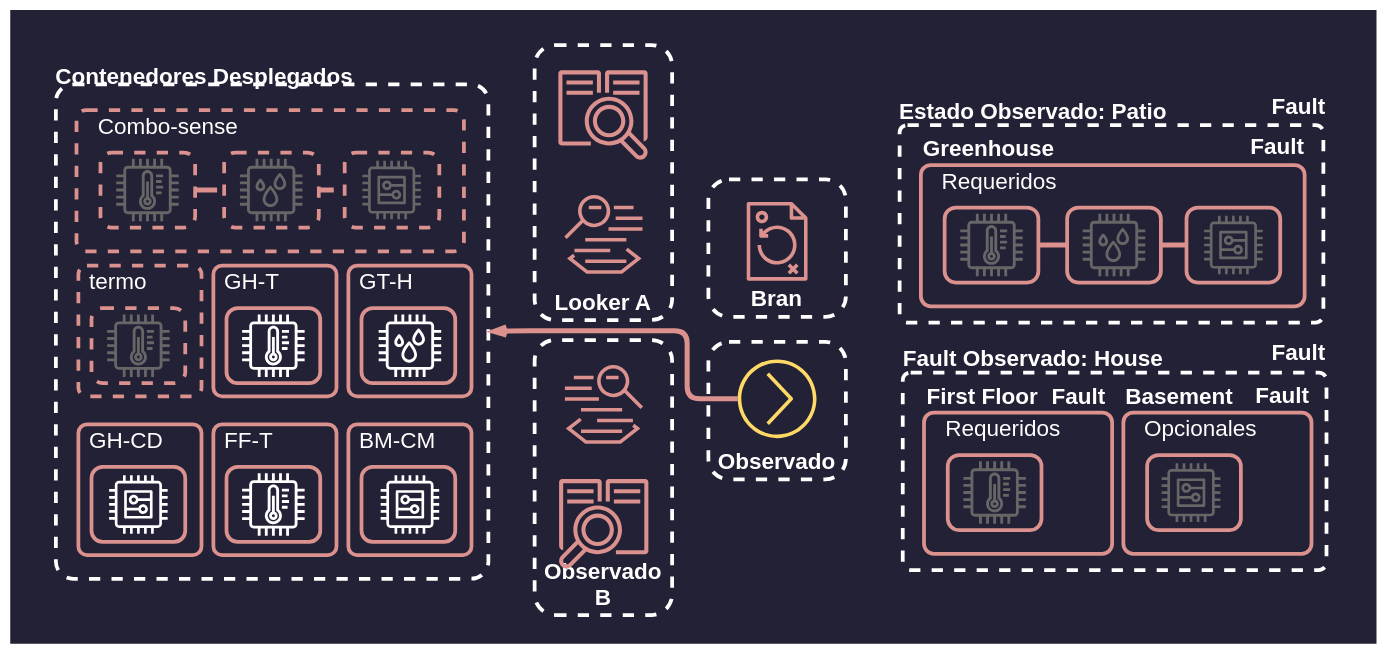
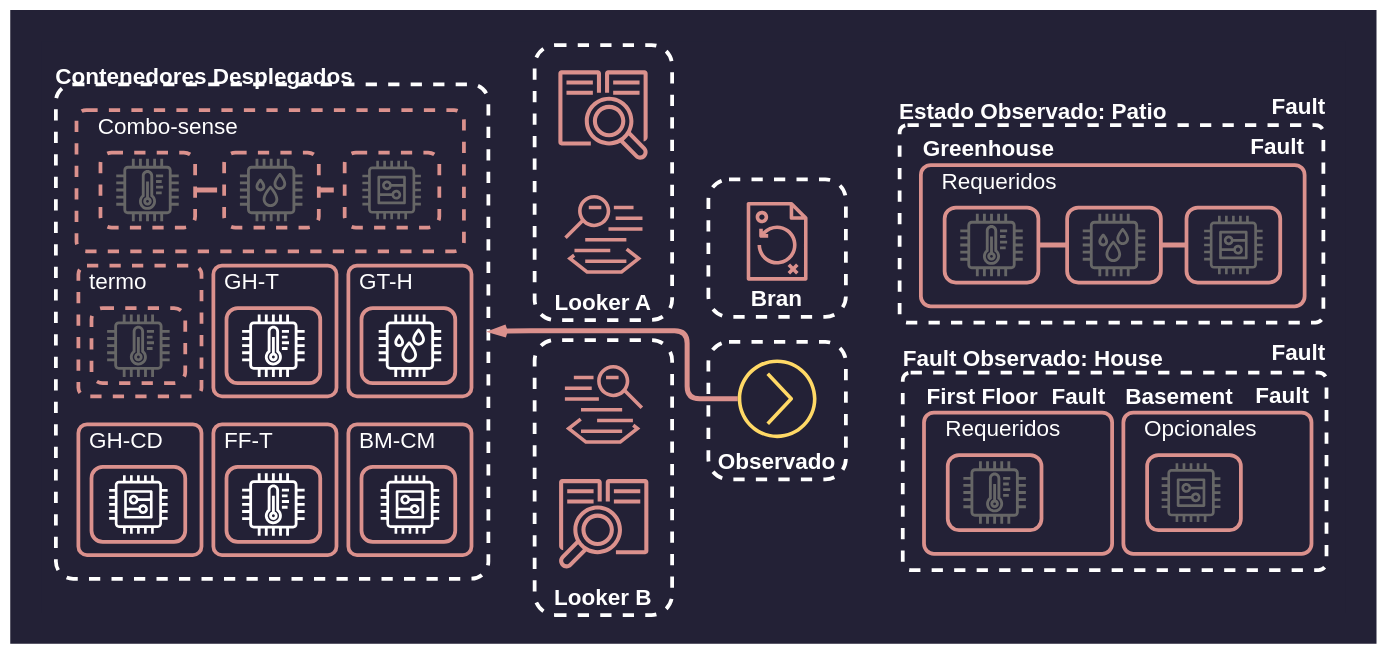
(603, 598) -> (603, 598)
